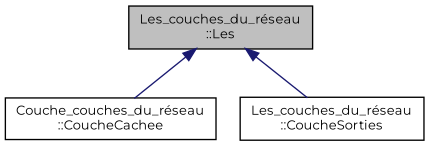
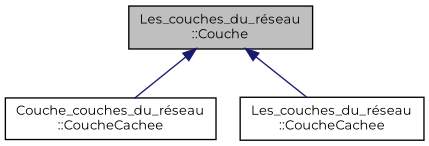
(221, 28) -> (221, 28)
(332, 119) -> (332, 119)
